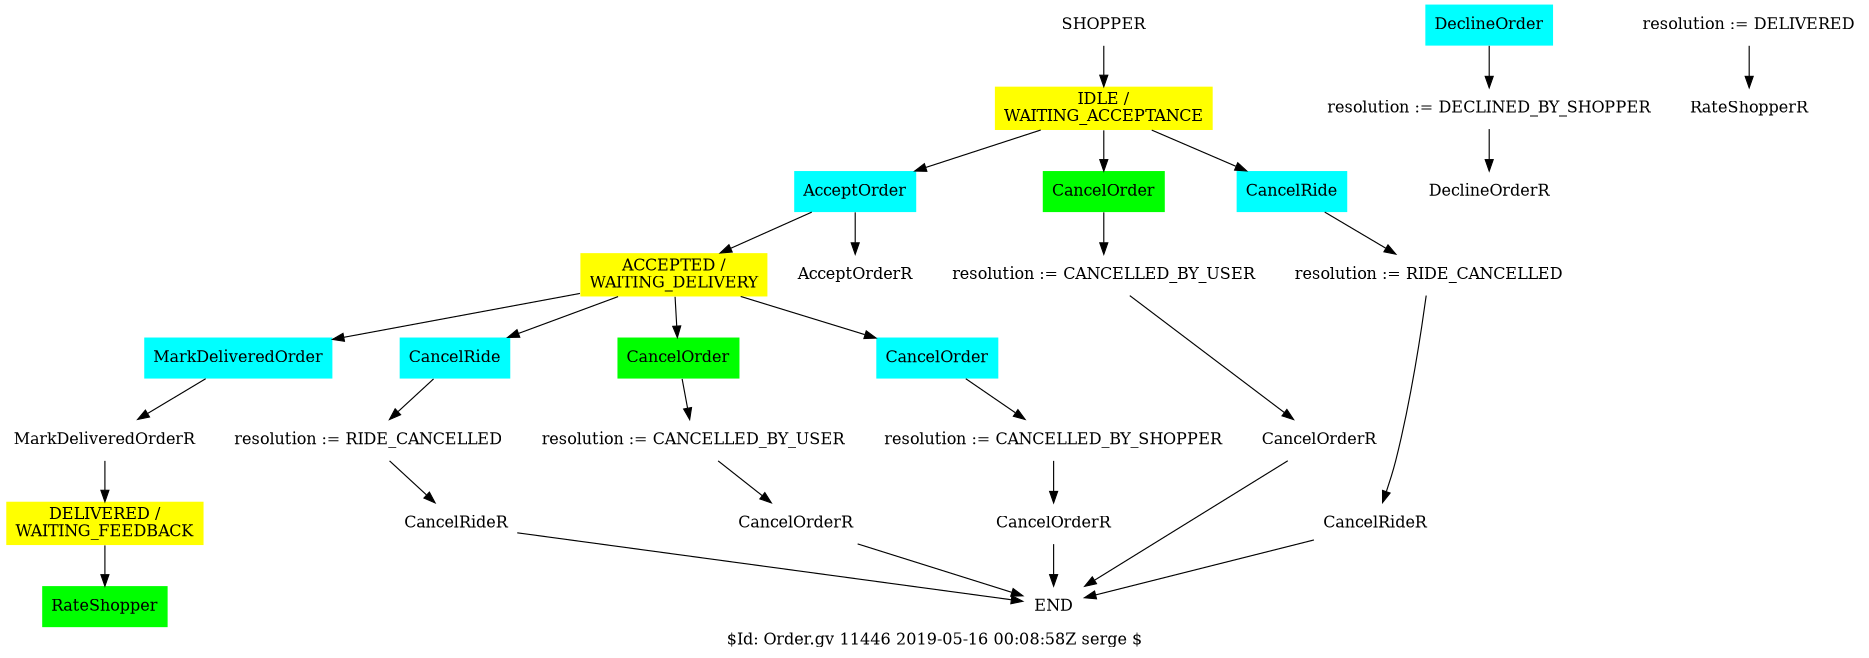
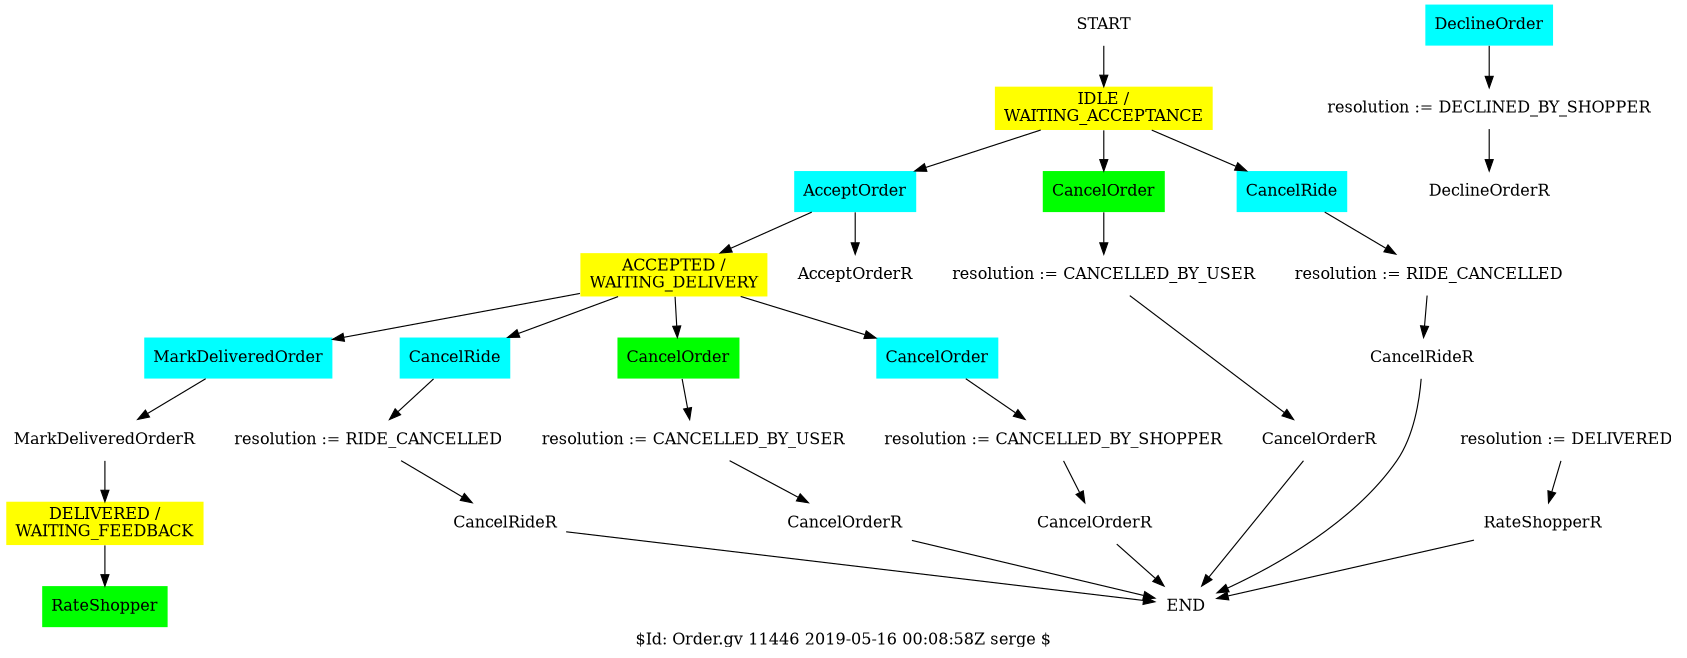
(1104, 25) -> (1104, 25)
none -> (1351, 568)
